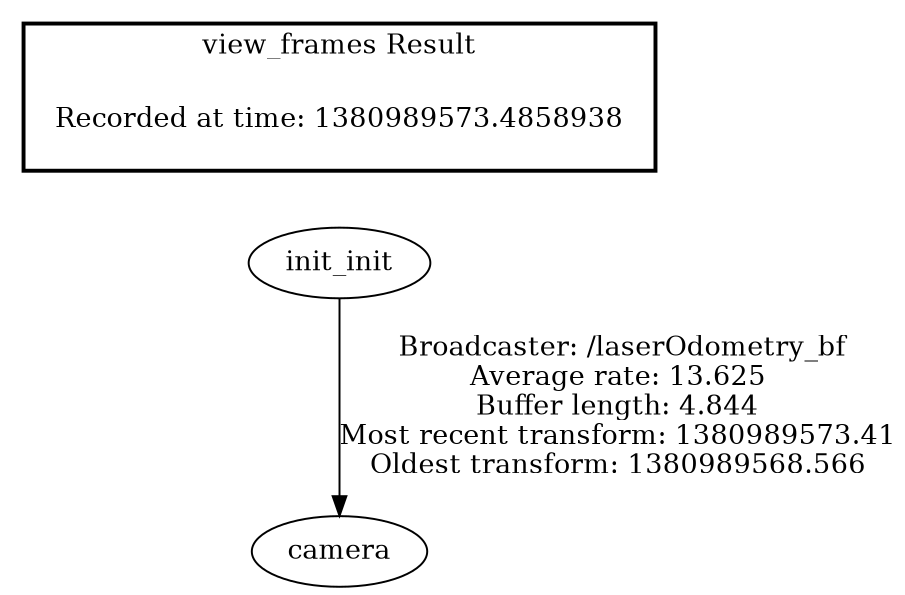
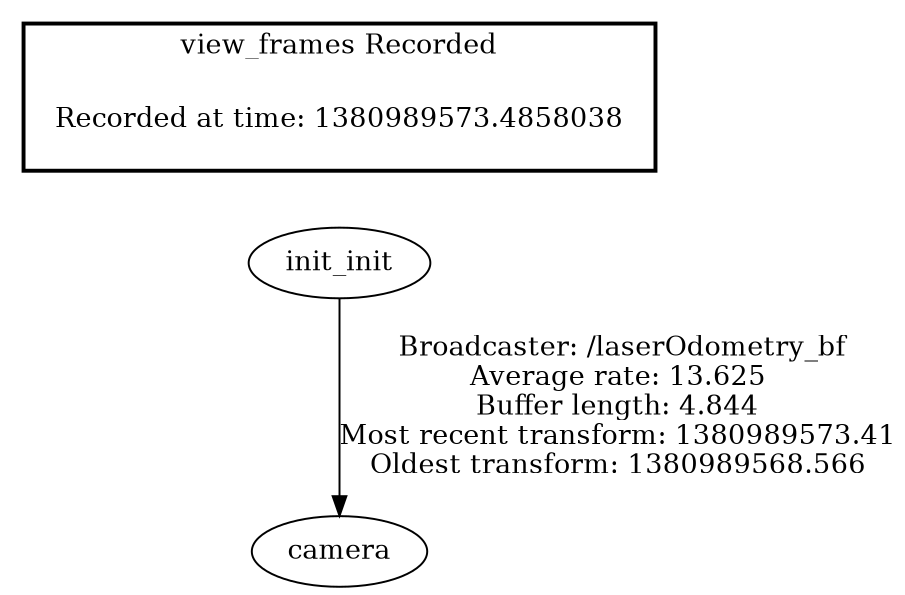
(340, 46) -> (340, 46)
(340, 120) -> (340, 120)
